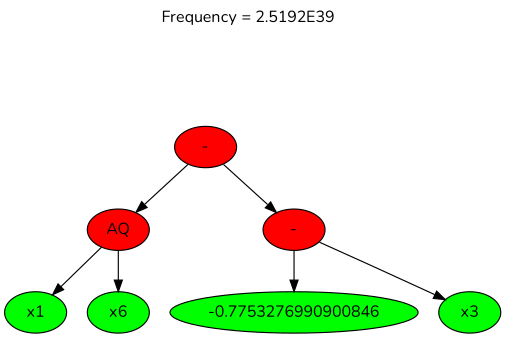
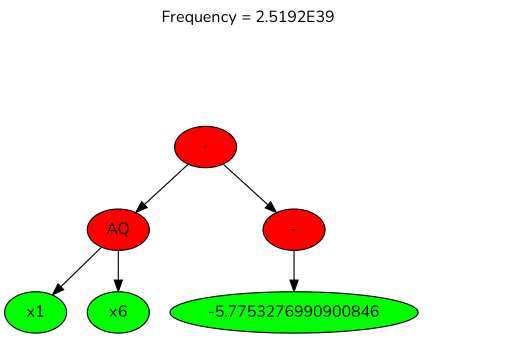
(294, 312) -> (294, 312)
(470, 312) -> none
